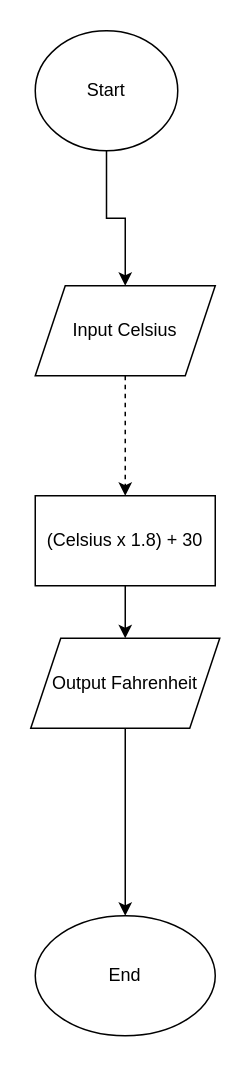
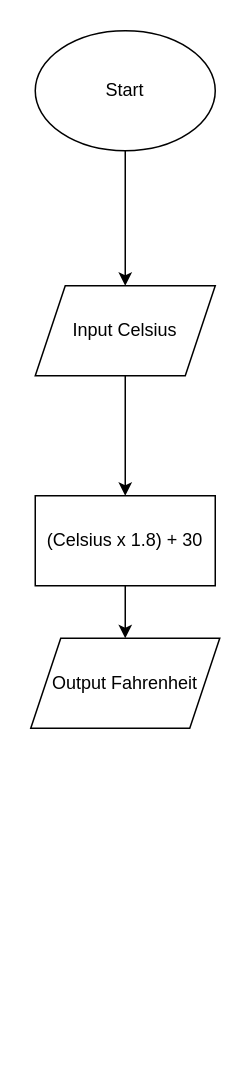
(107, 91) -> (125, 91)
(125, 431) -> (125, 431)
(125, 817) -> none
(125, 976) -> none
